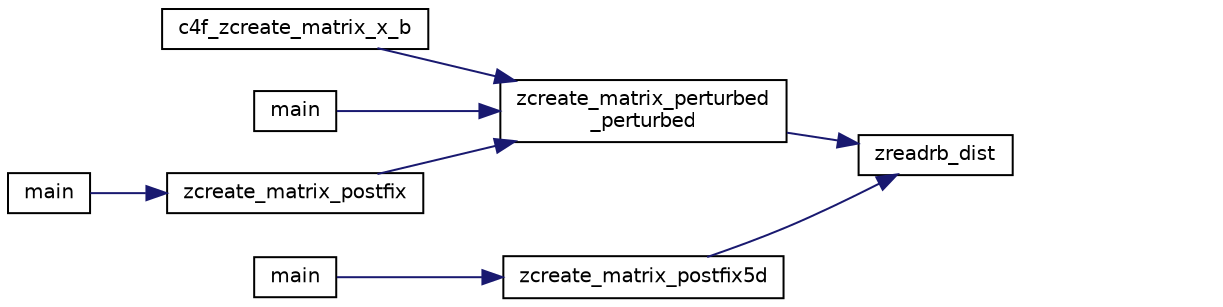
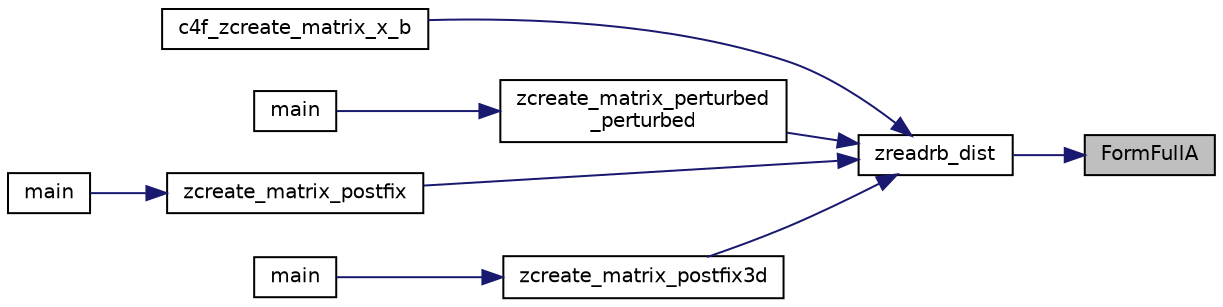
(436, 62) -> (672, 34)
none -> (1150, 155)
(436, 160) -> (631, 173)
(643, 277) -> (643, 277)
